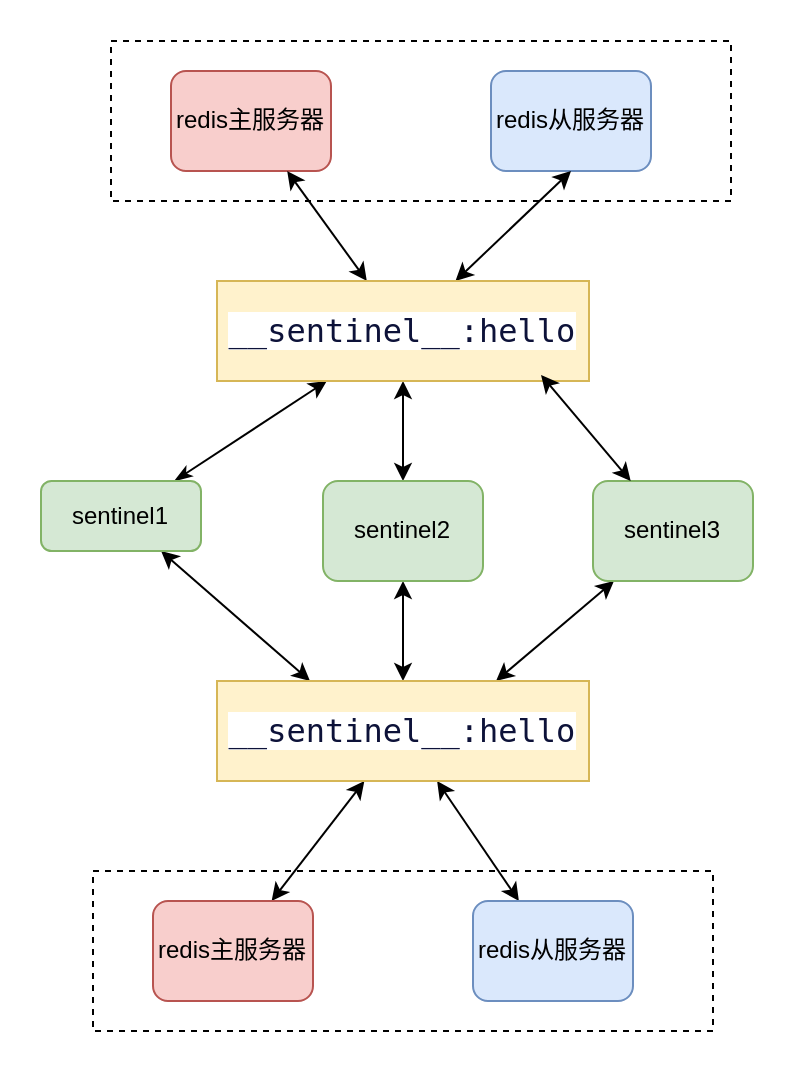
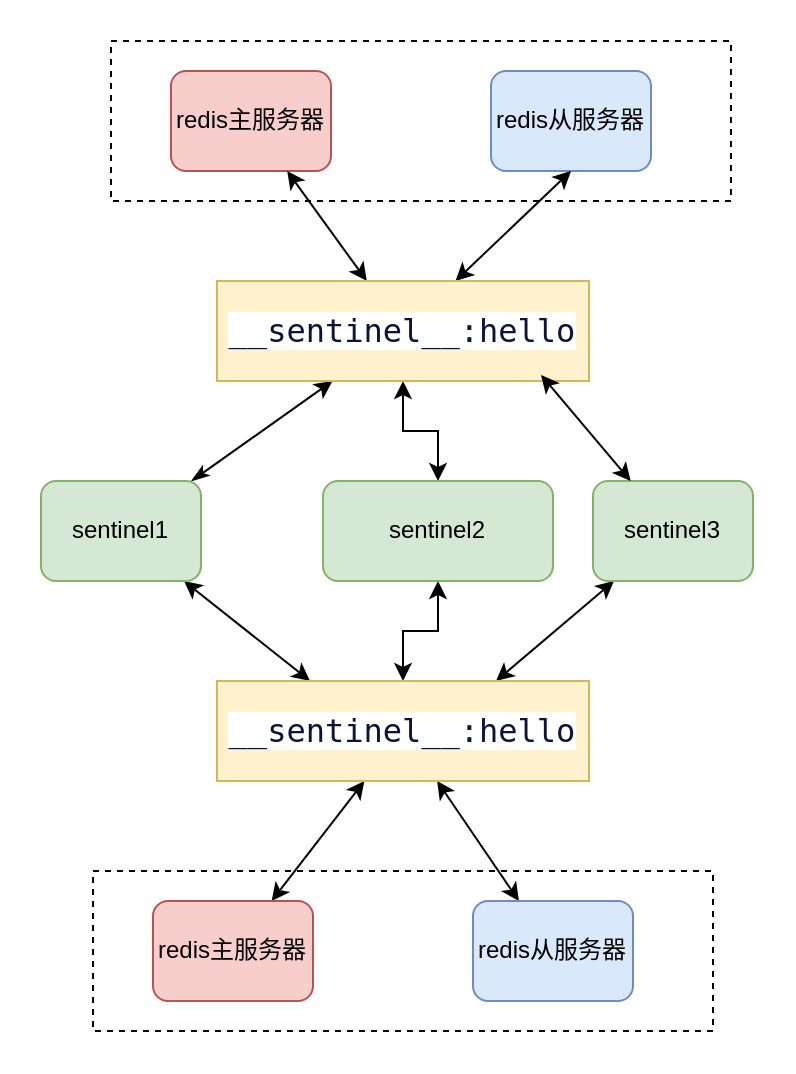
(121, 516) -> (121, 531)
(403, 531) -> (438, 531)
